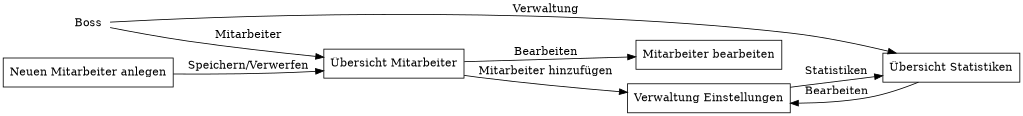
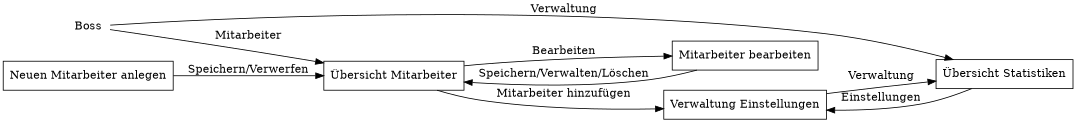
(837, 71) -> (881, 76)
none -> (585, 85)
(837, 91) -> (881, 98)
